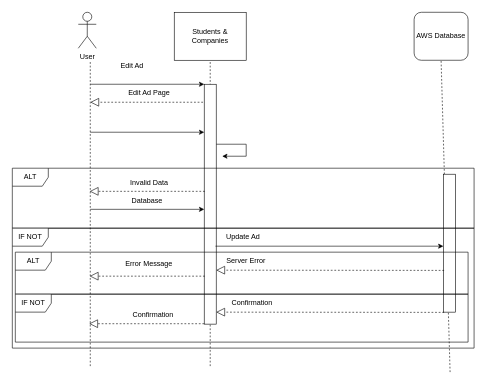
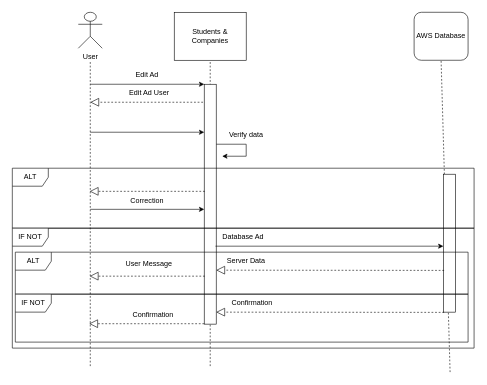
(87, 30) -> (90, 30)
(132, 66) -> (147, 75)
(149, 93) -> (149, 93)
none -> (246, 135)
(149, 183) -> none
(147, 201) -> (147, 201)
(243, 237) -> (243, 237)
(246, 261) -> (246, 261)
(149, 264) -> (149, 264)
